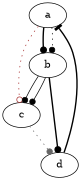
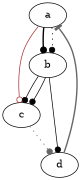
(21, 59) -> (21, 59)
(77, 90) -> (77, 90)
(53, 112) -> (53, 112)
